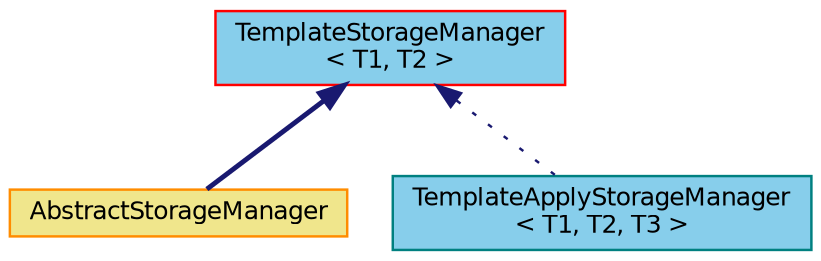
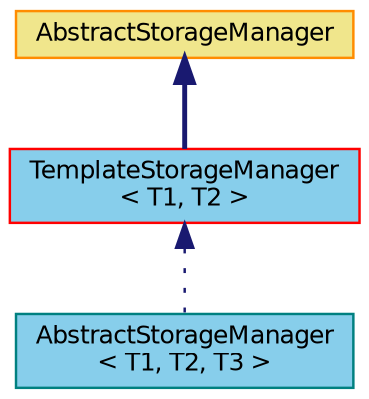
(266, 145) -> (185, 116)
(602, 213) -> (185, 351)
